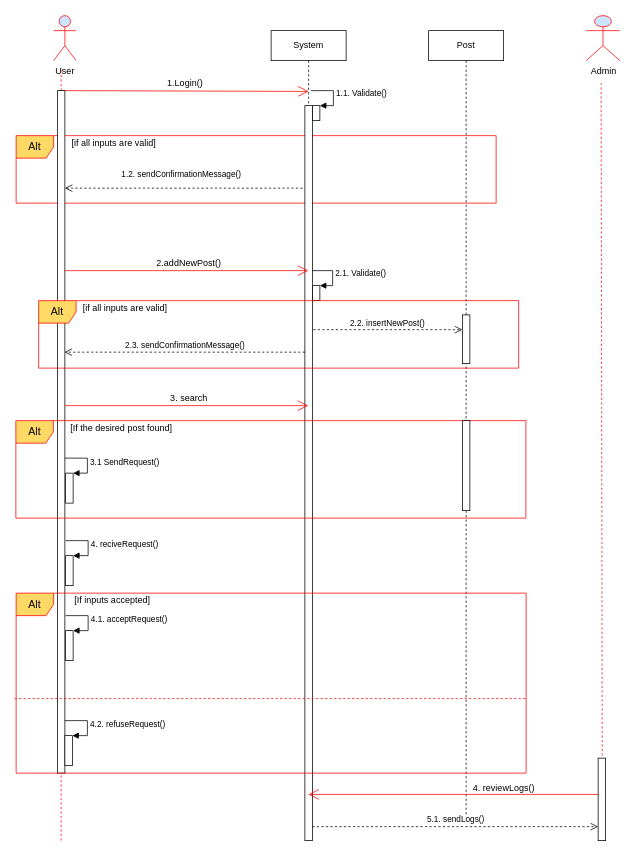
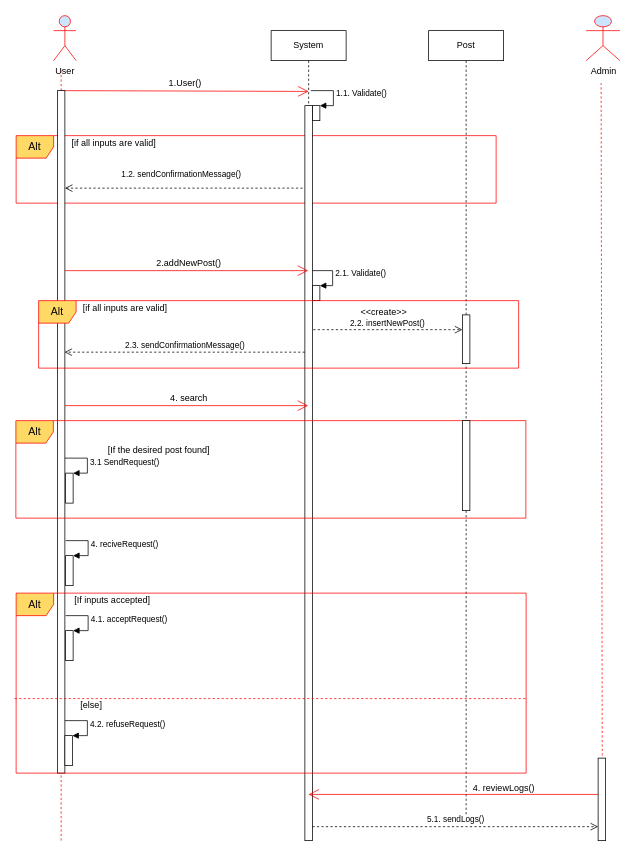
(185, 83) -> (185, 83)
none -> (384, 312)
(189, 398) -> (189, 398)
(121, 428) -> (159, 450)
none -> (91, 705)
